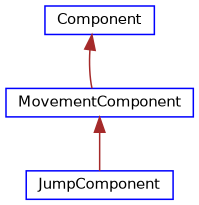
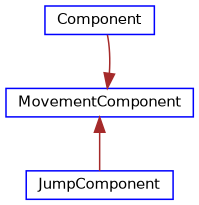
(90, 69) -> (110, 54)
